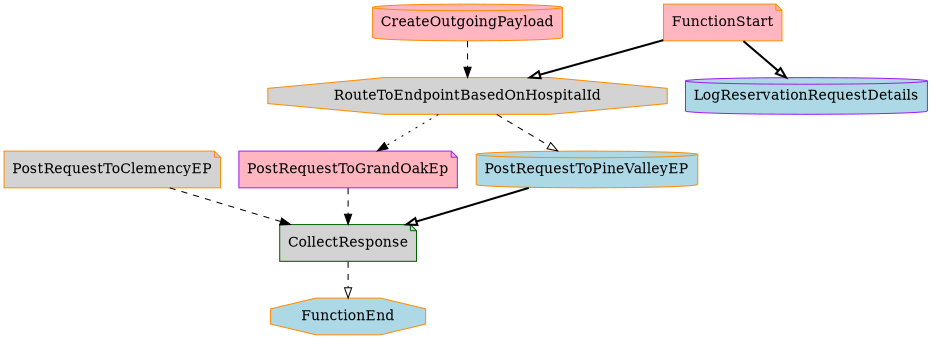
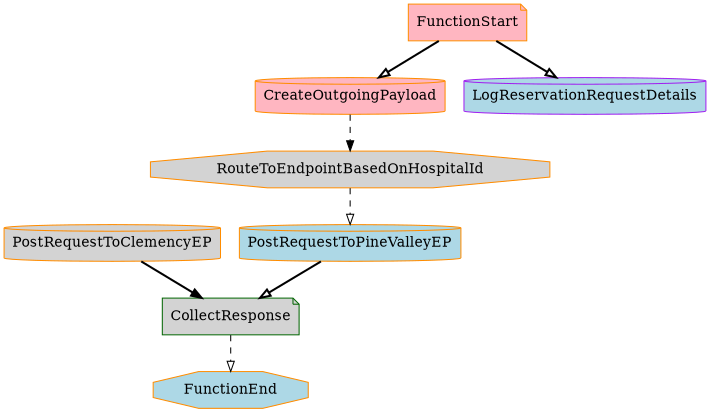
(602, 57) -> (413, 56)
(112, 169) -> (112, 243)
(348, 169) -> none
(225, 205) -> (167, 277)
